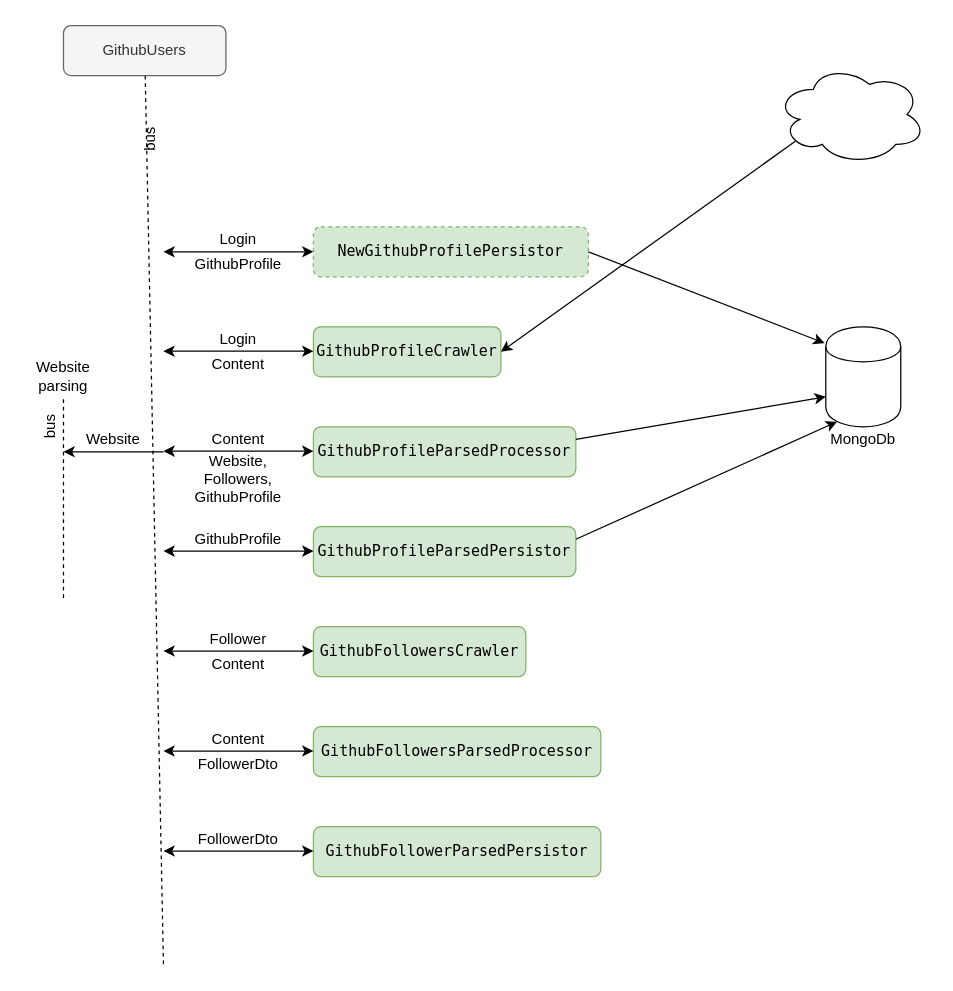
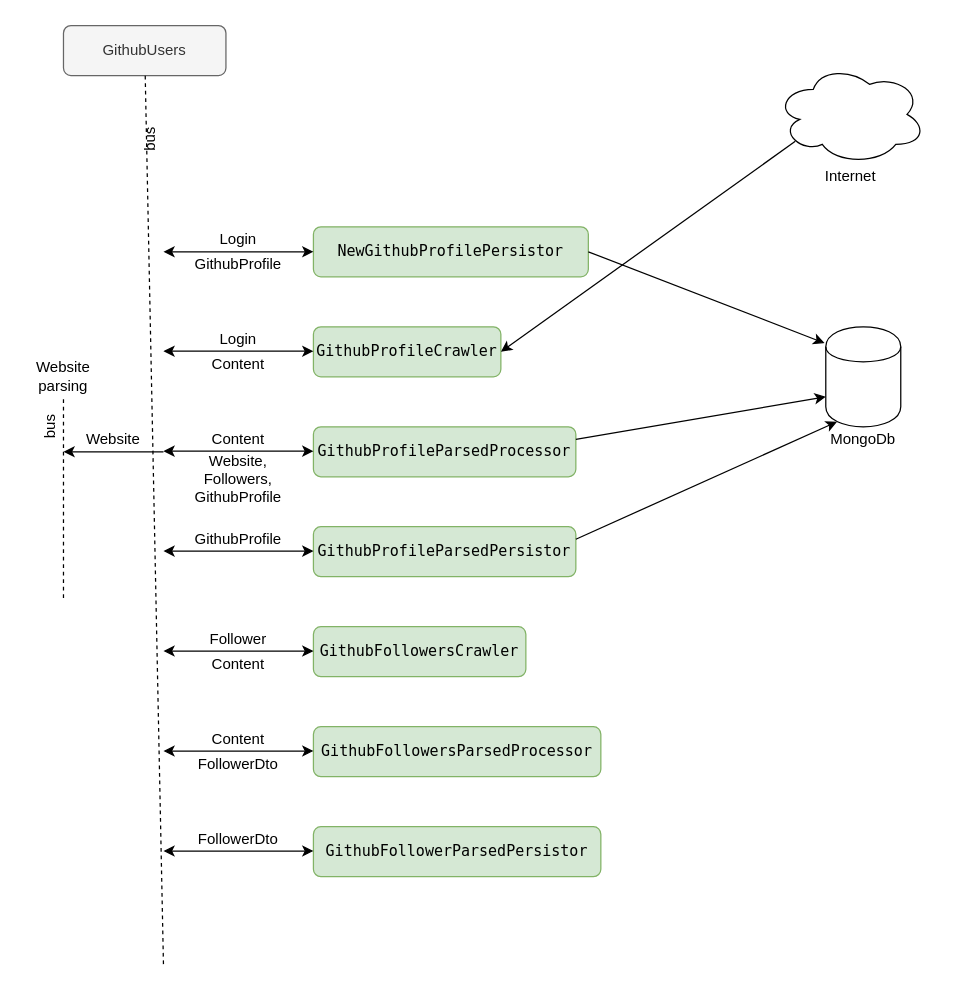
none -> (851, 177)
(451, 252) -> (451, 252)
